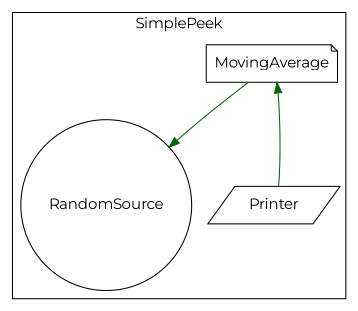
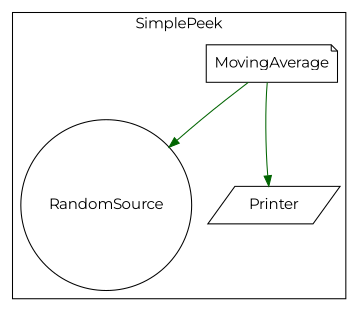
(280, 140) -> (266, 129)
